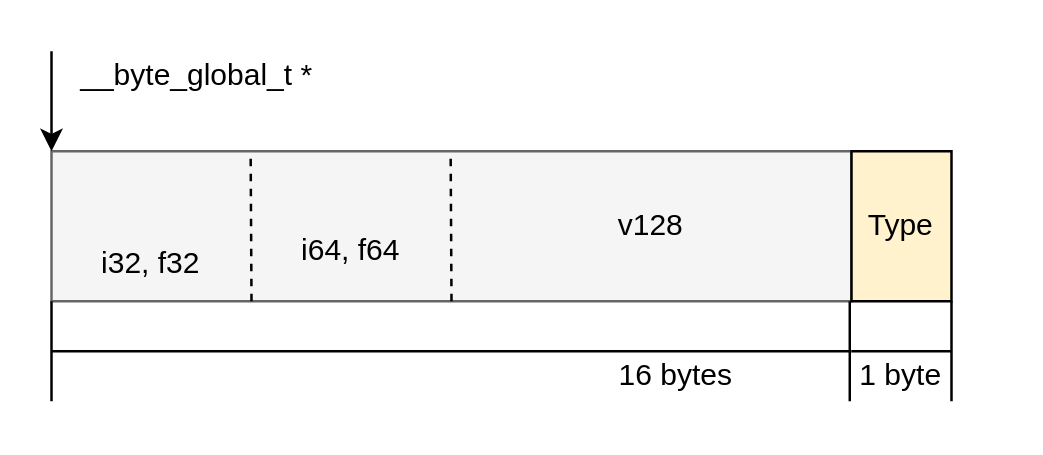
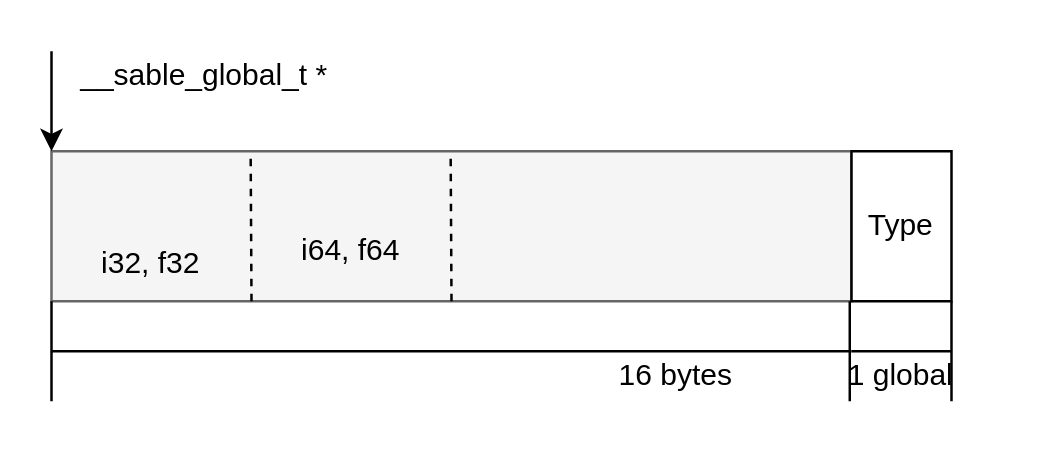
(212, 76) -> (217, 76)
(651, 226) -> none
(901, 226) -> (901, 226)
(901, 376) -> (901, 376)
